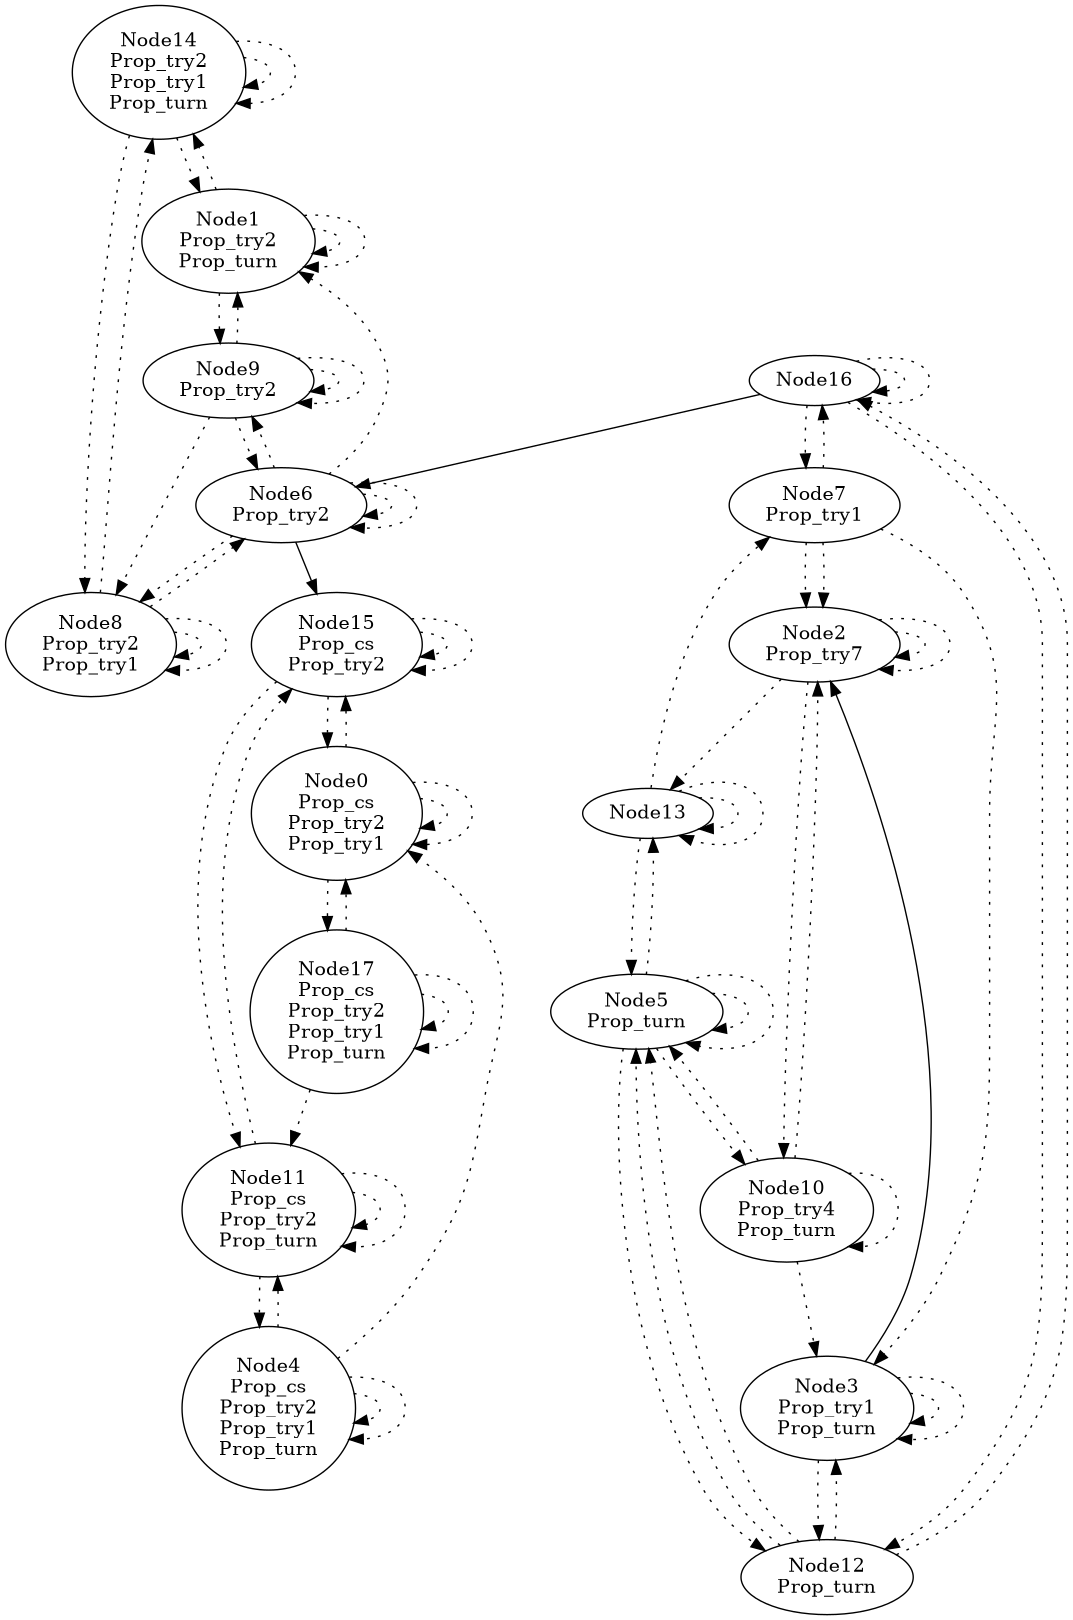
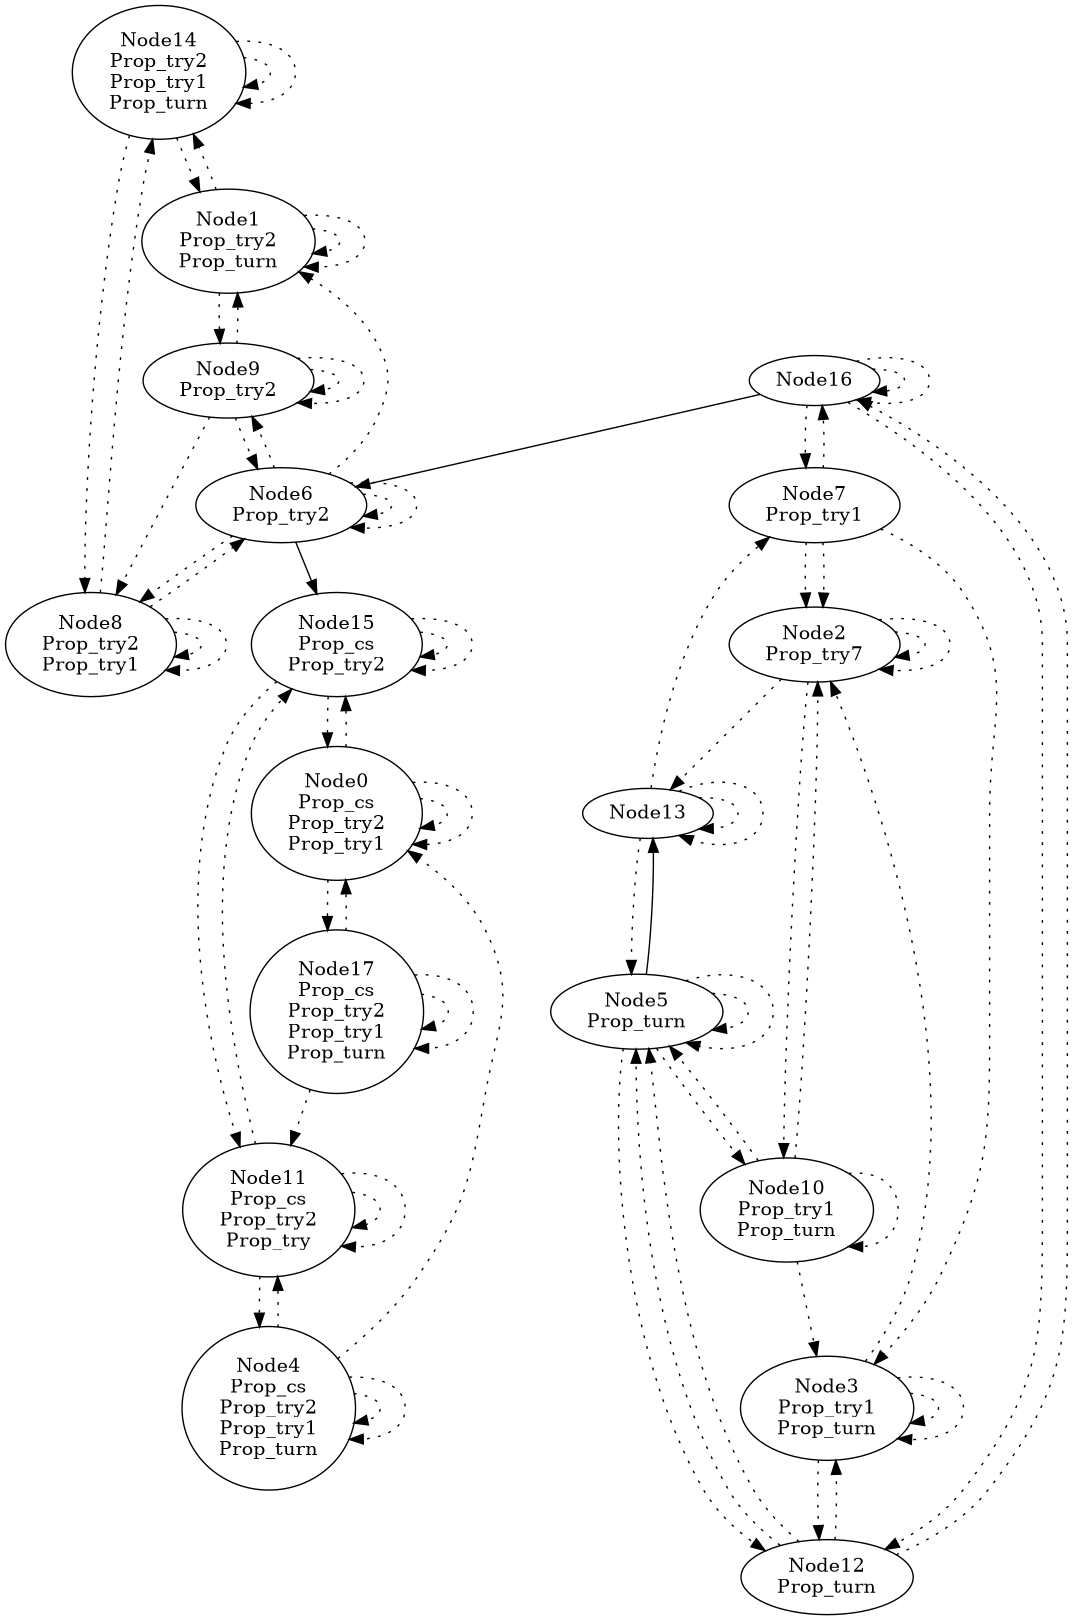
(652, 913) -> (652, 913)
(926, 1028) -> (926, 1028)
(269, 1210) -> (269, 1210)
(787, 1210) -> (787, 1210)
